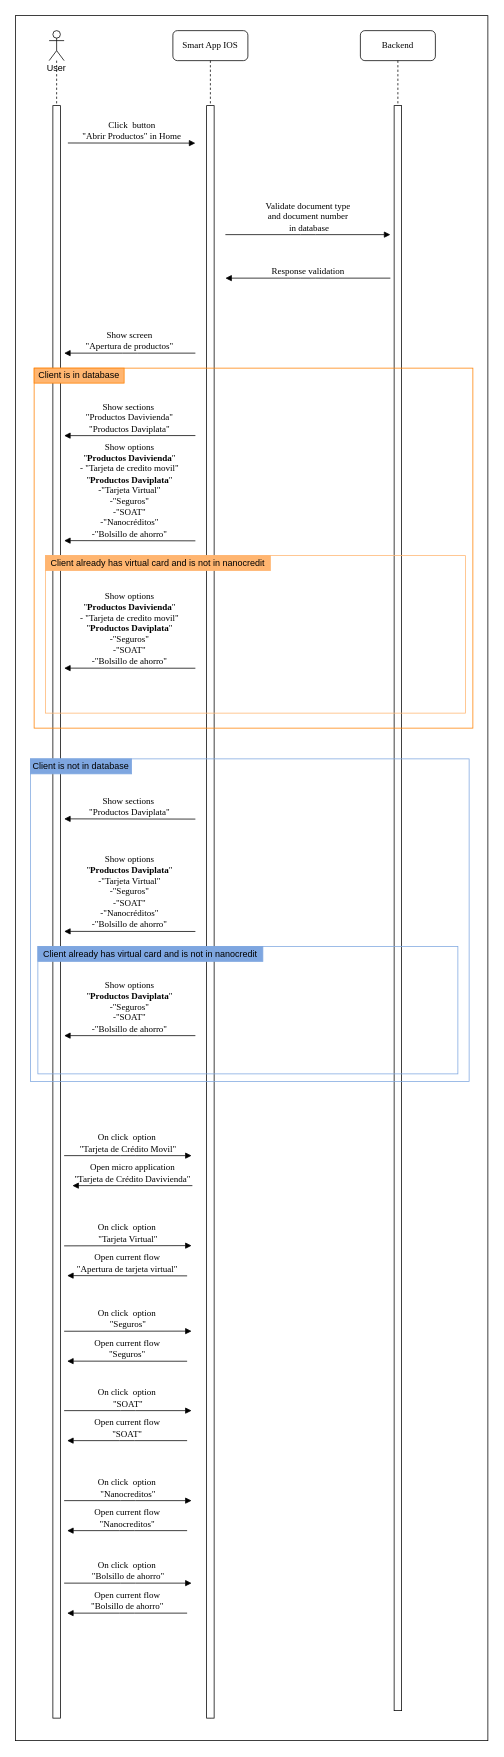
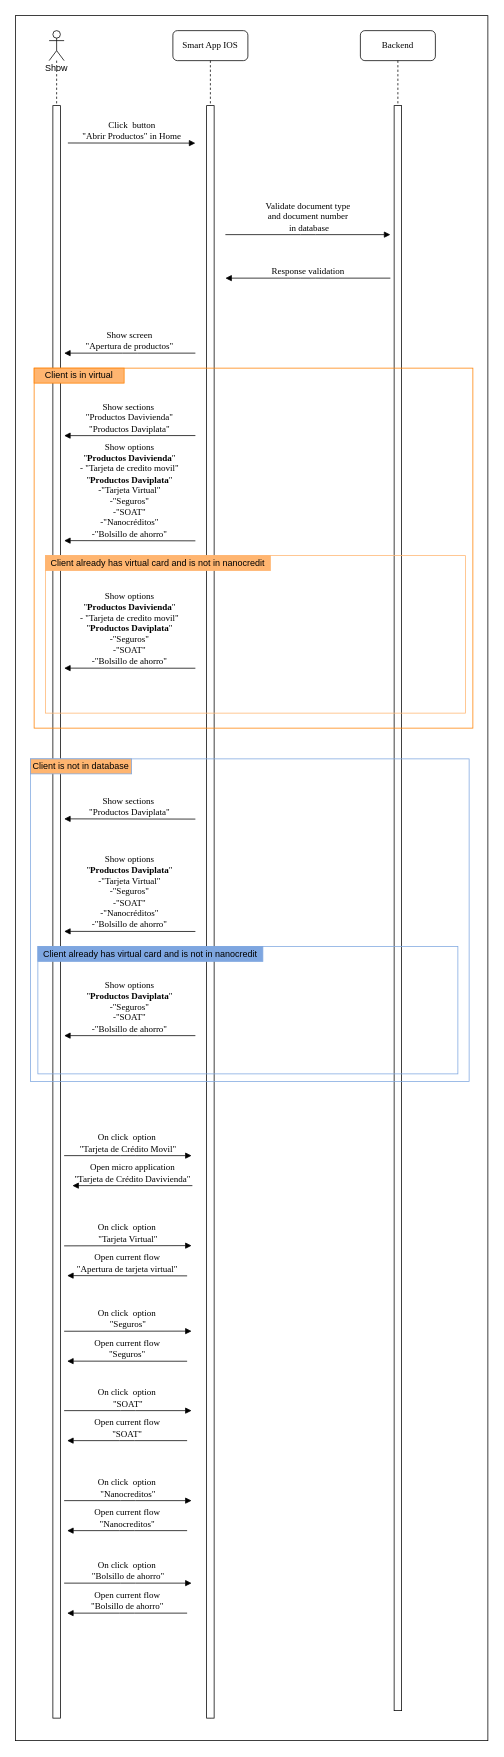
(57, 73) -> (57, 73)
(79, 375) -> (79, 375)
(81, 766) -> (81, 766)
